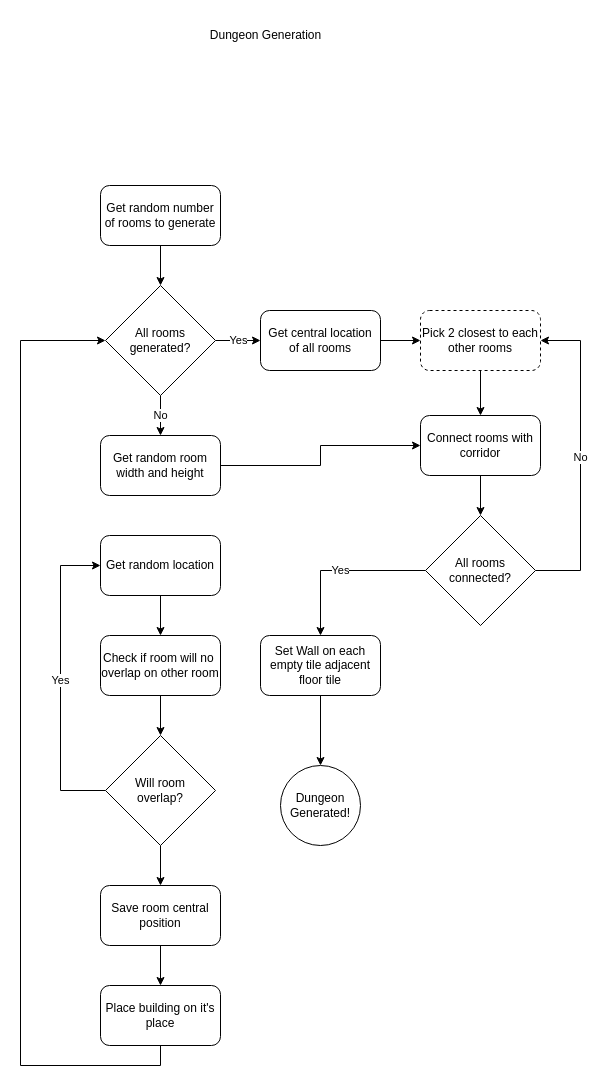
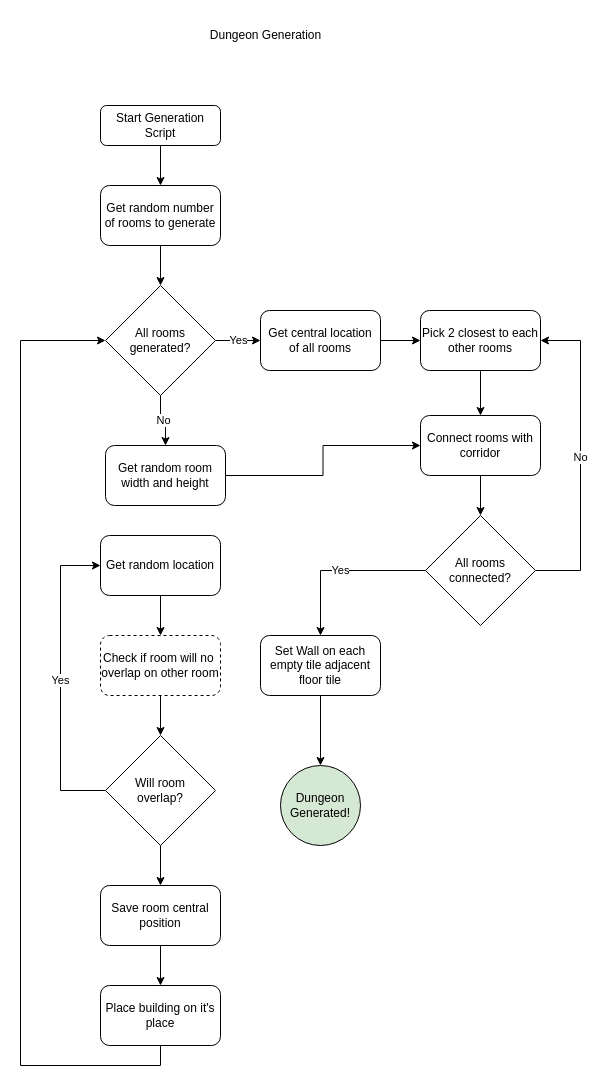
none -> (161, 126)
none -> (161, 162)
(481, 341) -> (481, 341)
(161, 466) -> (166, 476)
(161, 666) -> (161, 666)
(321, 806) -> (321, 806)
